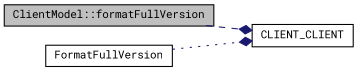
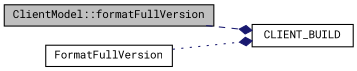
(303, 36) -> (303, 36)
